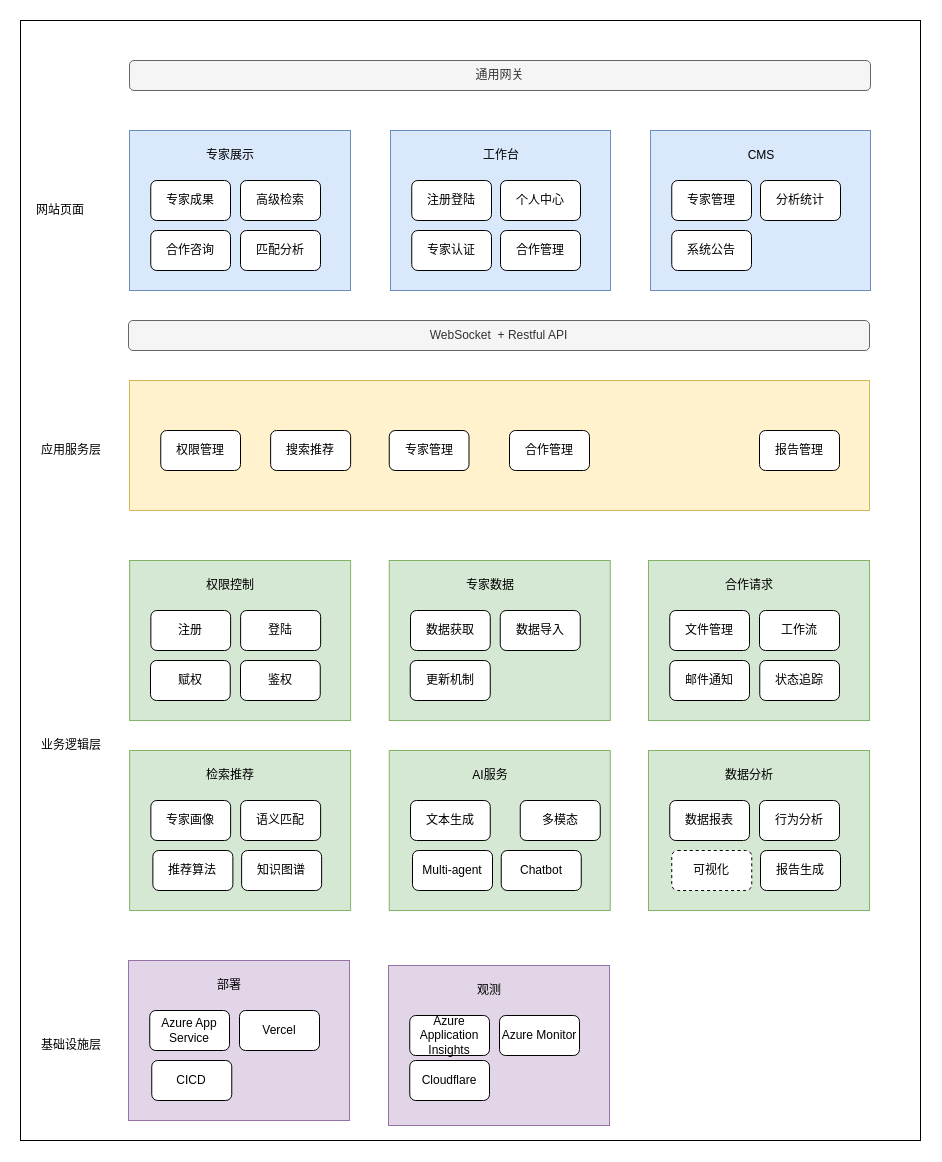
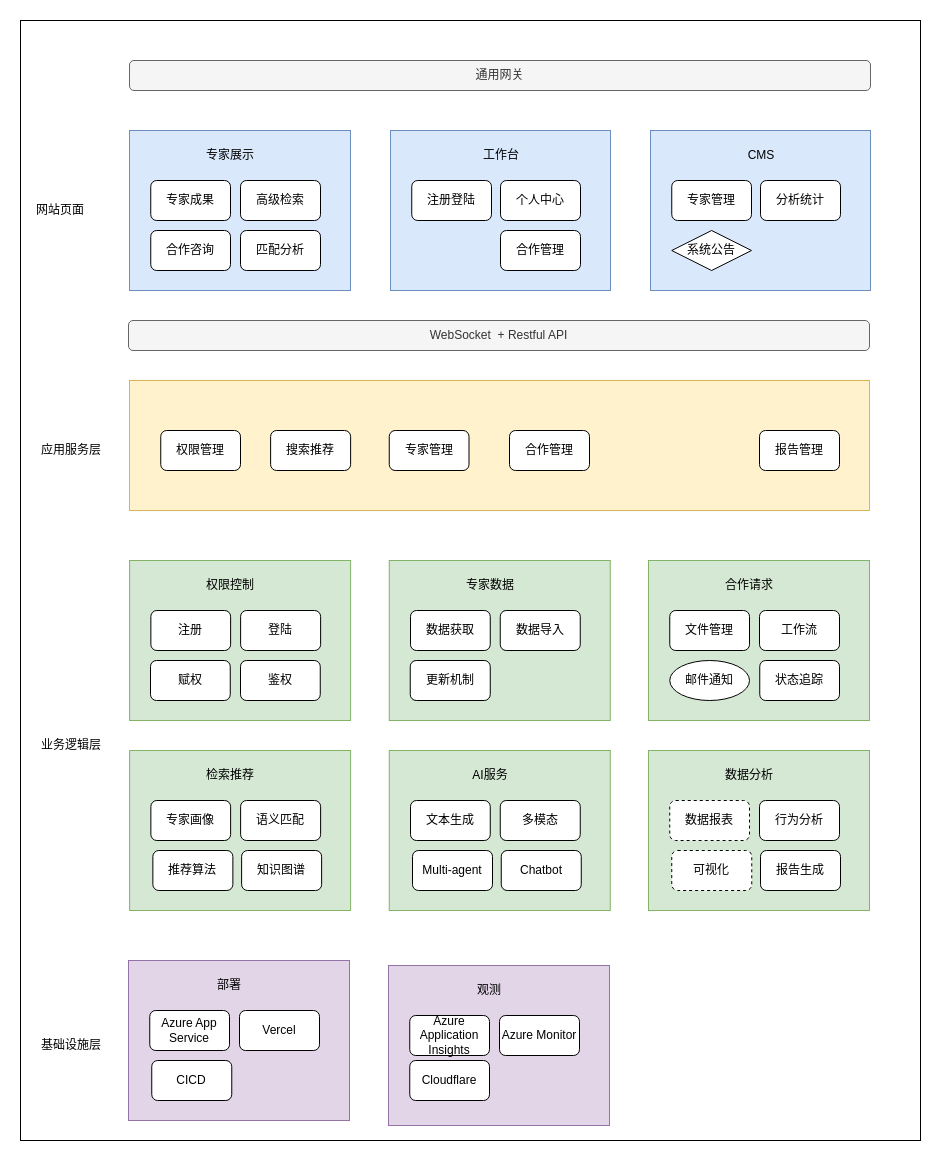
(452, 251) -> none
(712, 251) -> (712, 251)
(710, 681) -> (710, 681)
(560, 821) -> (540, 821)
(710, 821) -> (710, 821)
